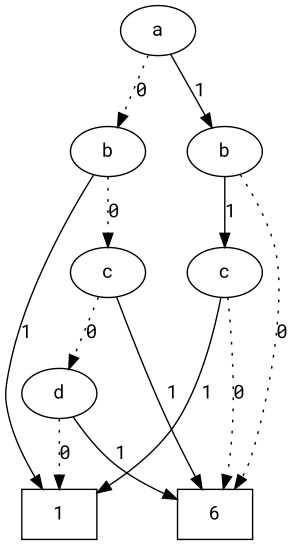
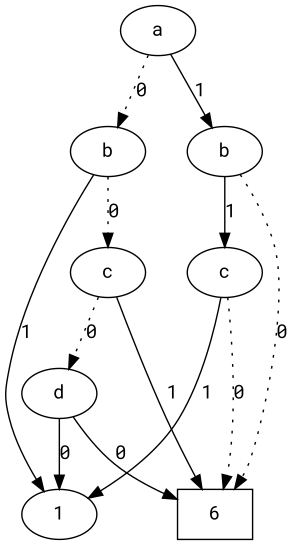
(59, 447) -> (59, 447)
(121, 454) -> (121, 454)
(59, 514) -> (59, 514)
